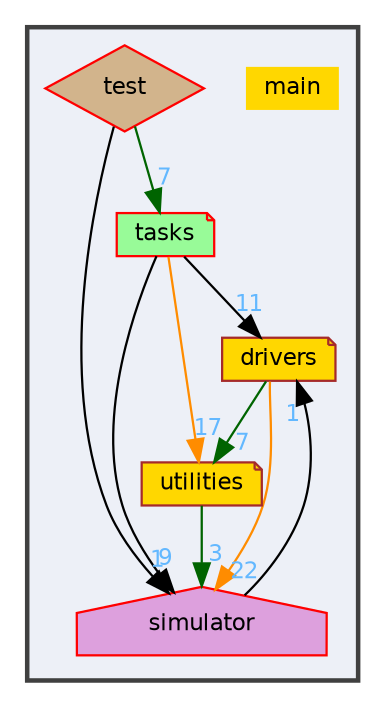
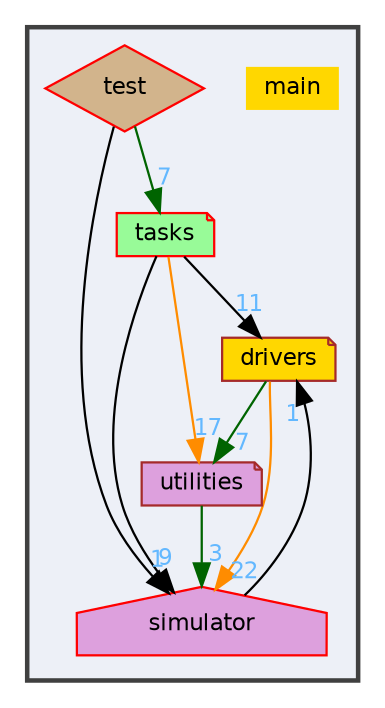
(202, 484) -> (202, 484)
